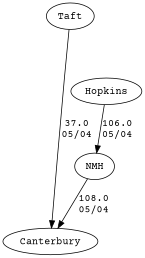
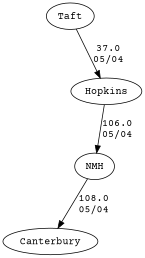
(60, 125) -> (87, 50)
